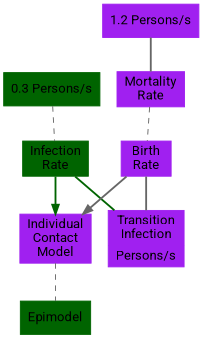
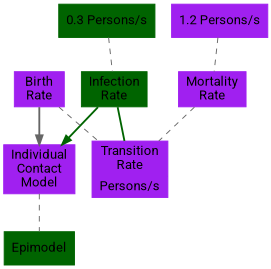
(151, 55) -> (216, 55)
(148, 124) -> (177, 124)
(146, 193) -> (76, 122)
(146, 234) -> (130, 165)
